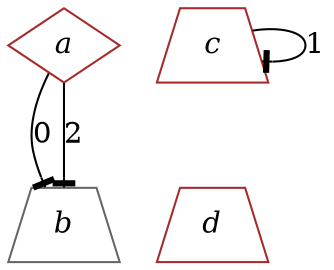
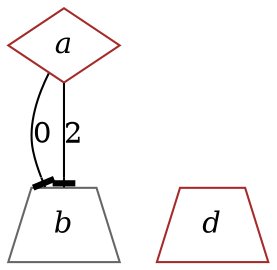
(213, 45) -> none
